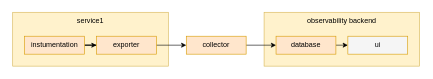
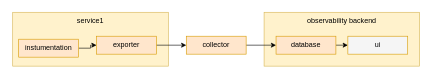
(54, 45) -> (48, 48)
